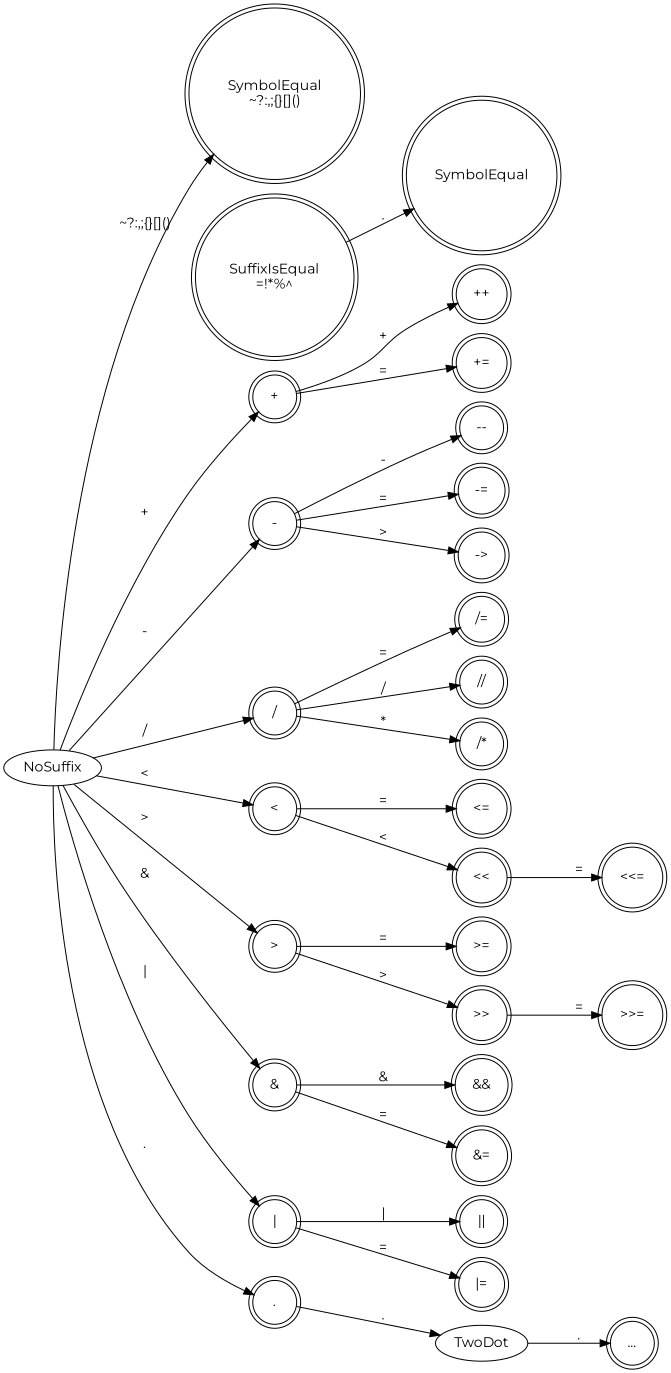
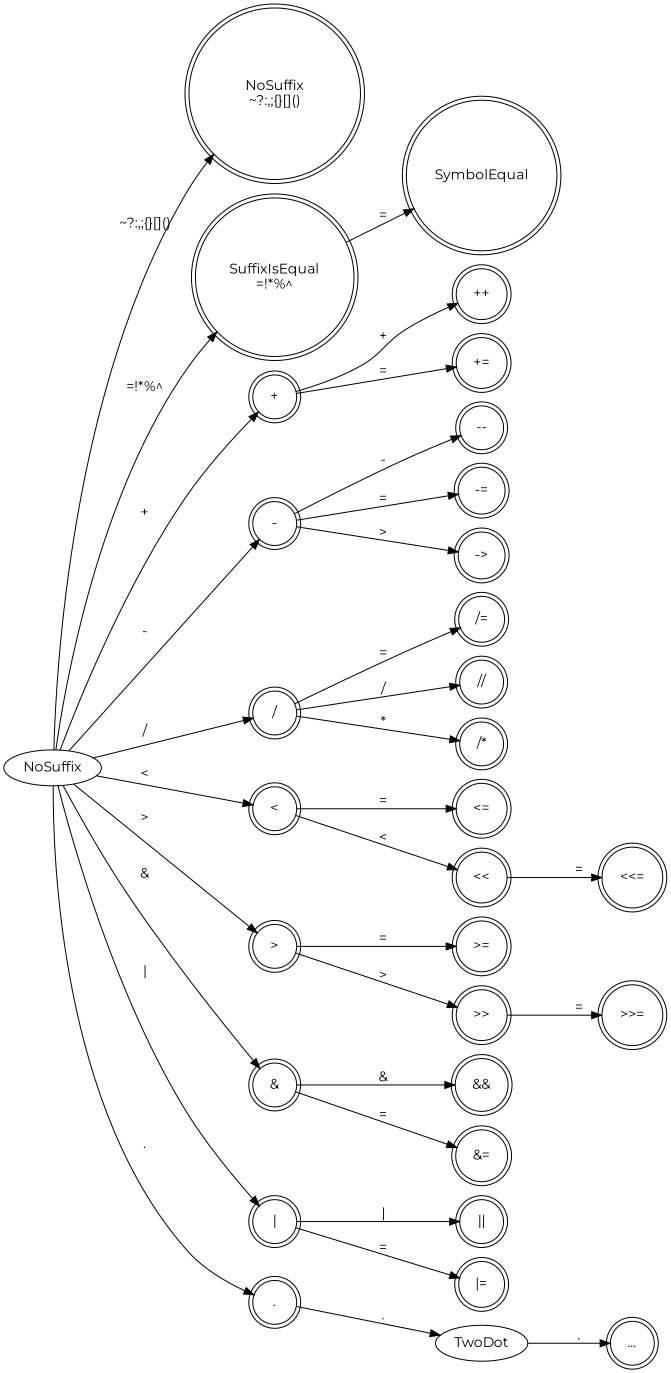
(275, 94) -> (275, 94)
(383, 216) -> (383, 216)
none -> (107, 534)
